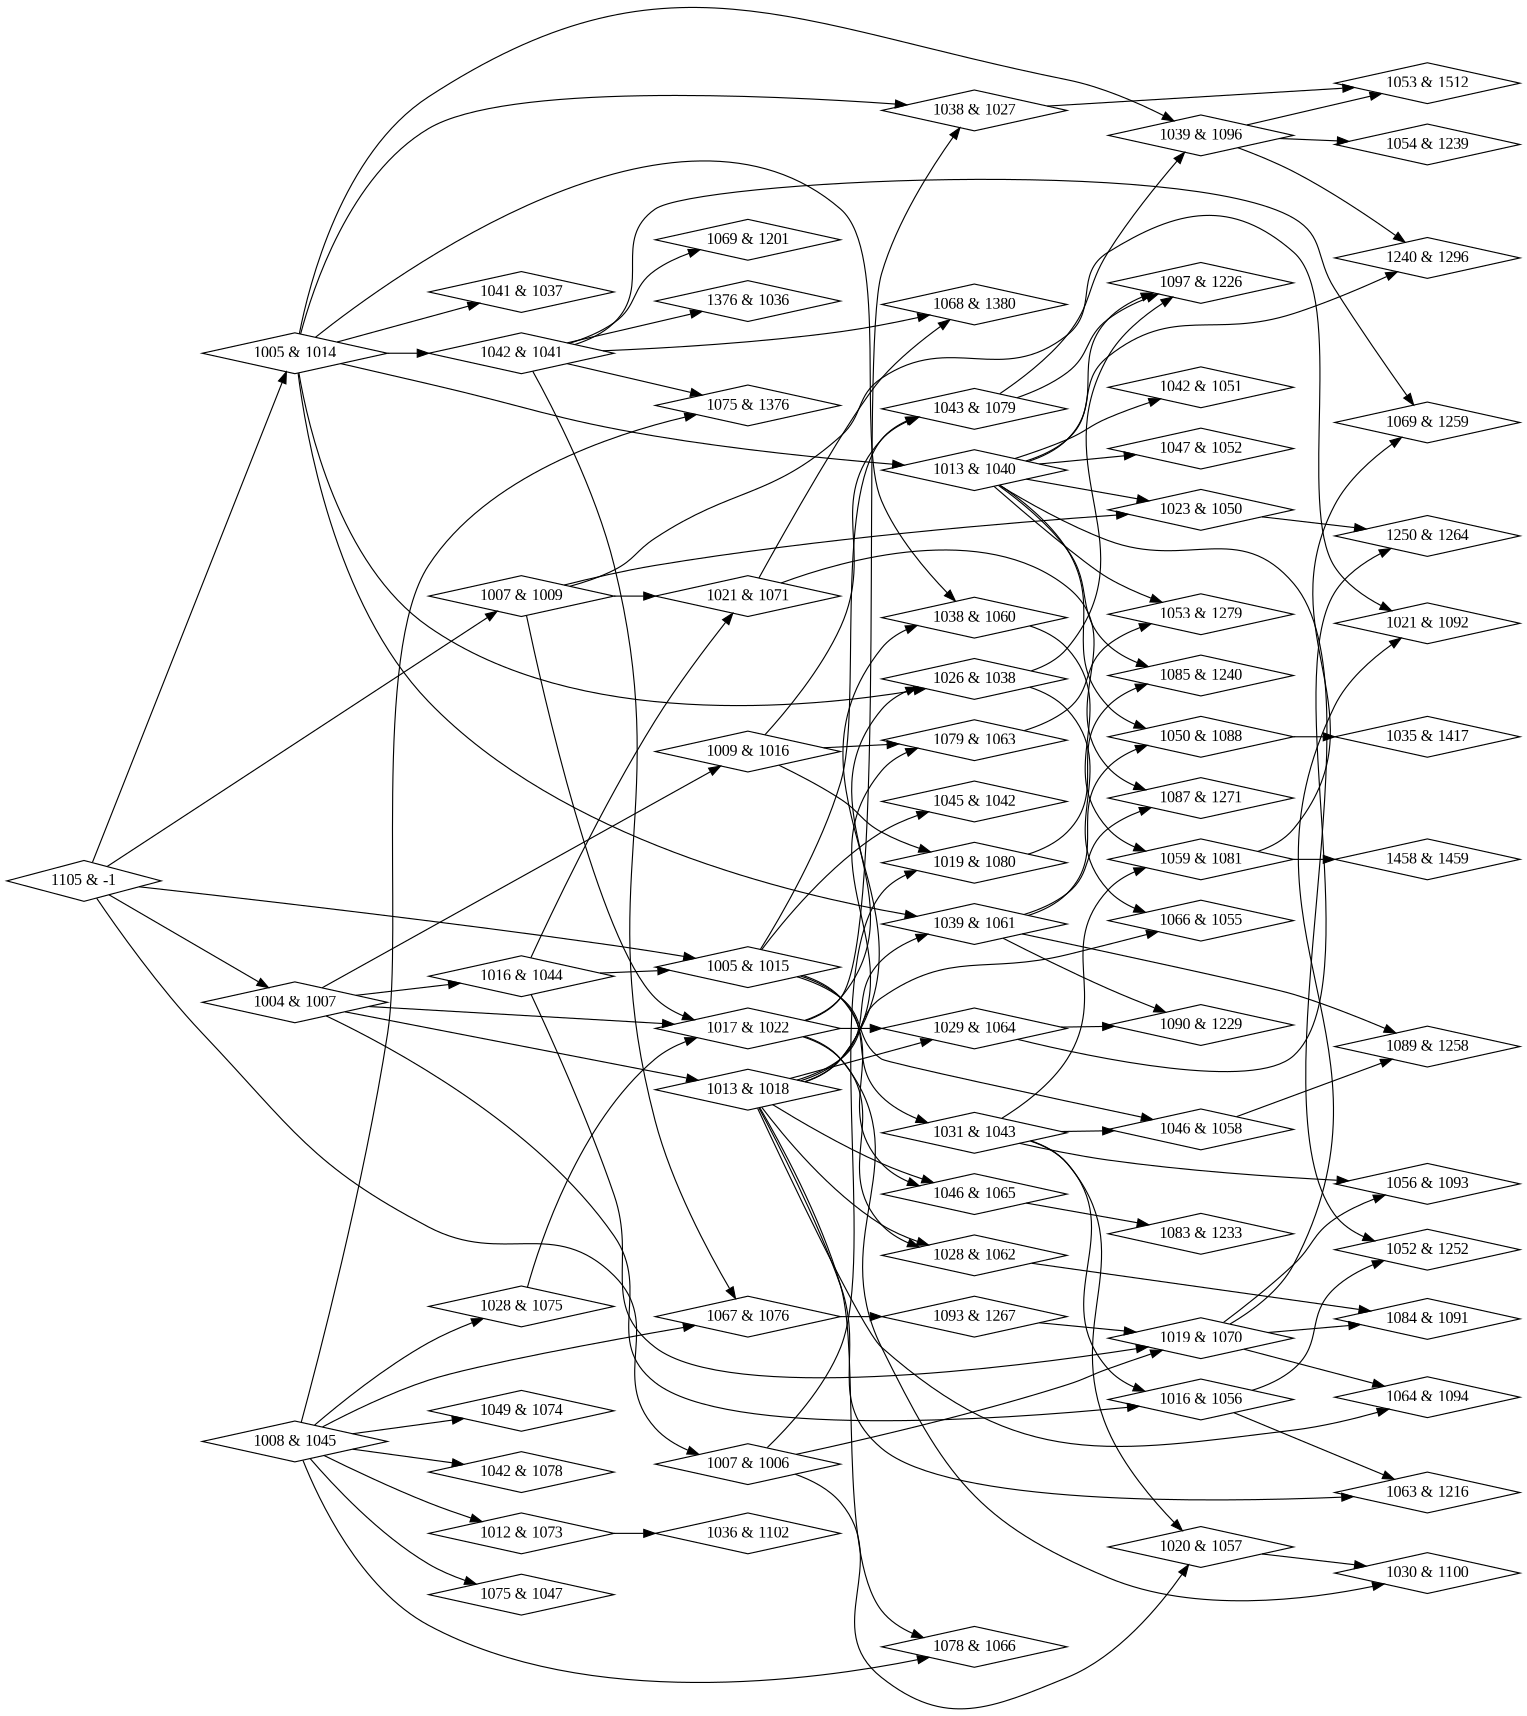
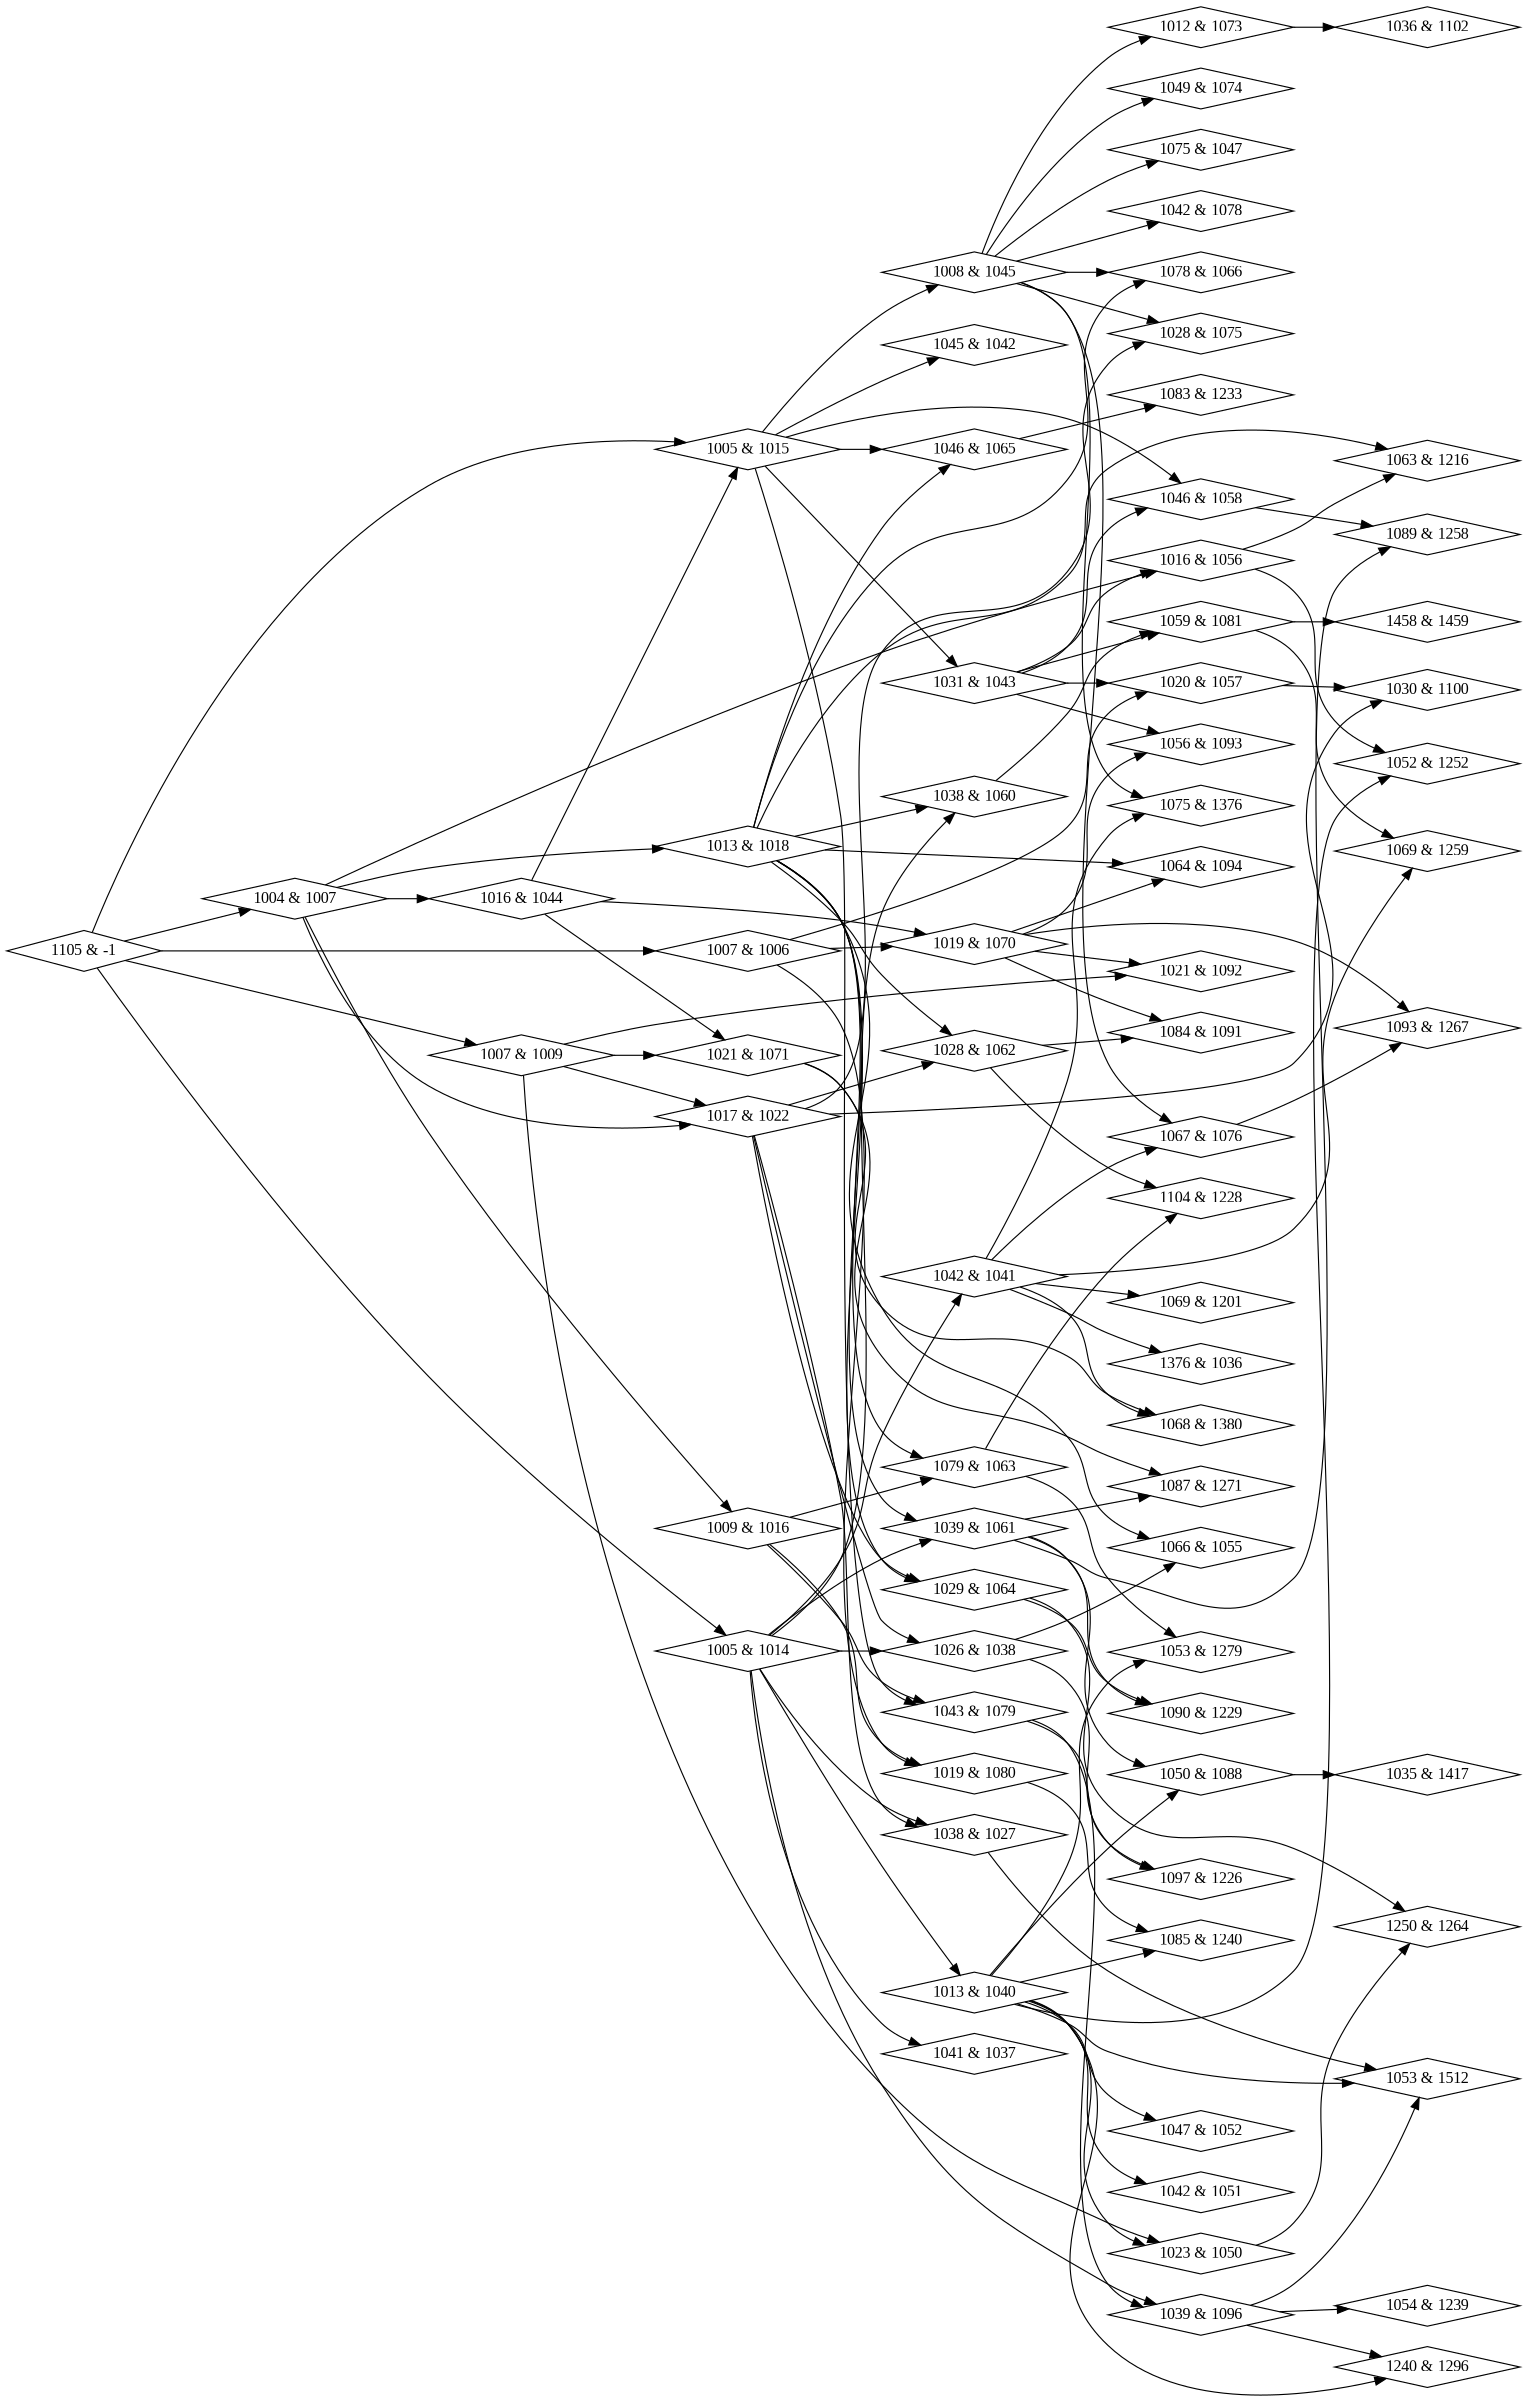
none -> (837, 351)
(1089, 366) -> (1172, 2069)
(584, 1149) -> (868, 685)
none -> (1201, 1198)
(1080, 1327) -> (1222, 927)
